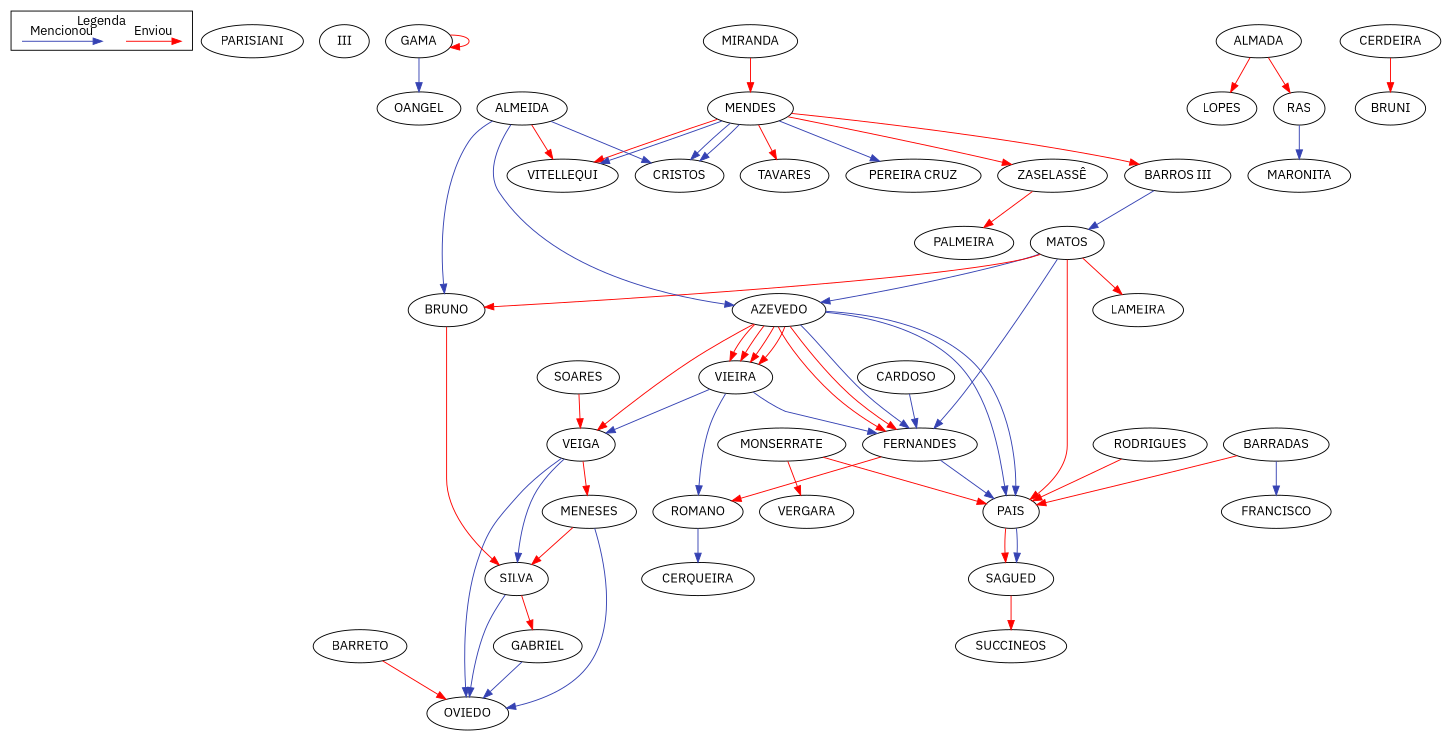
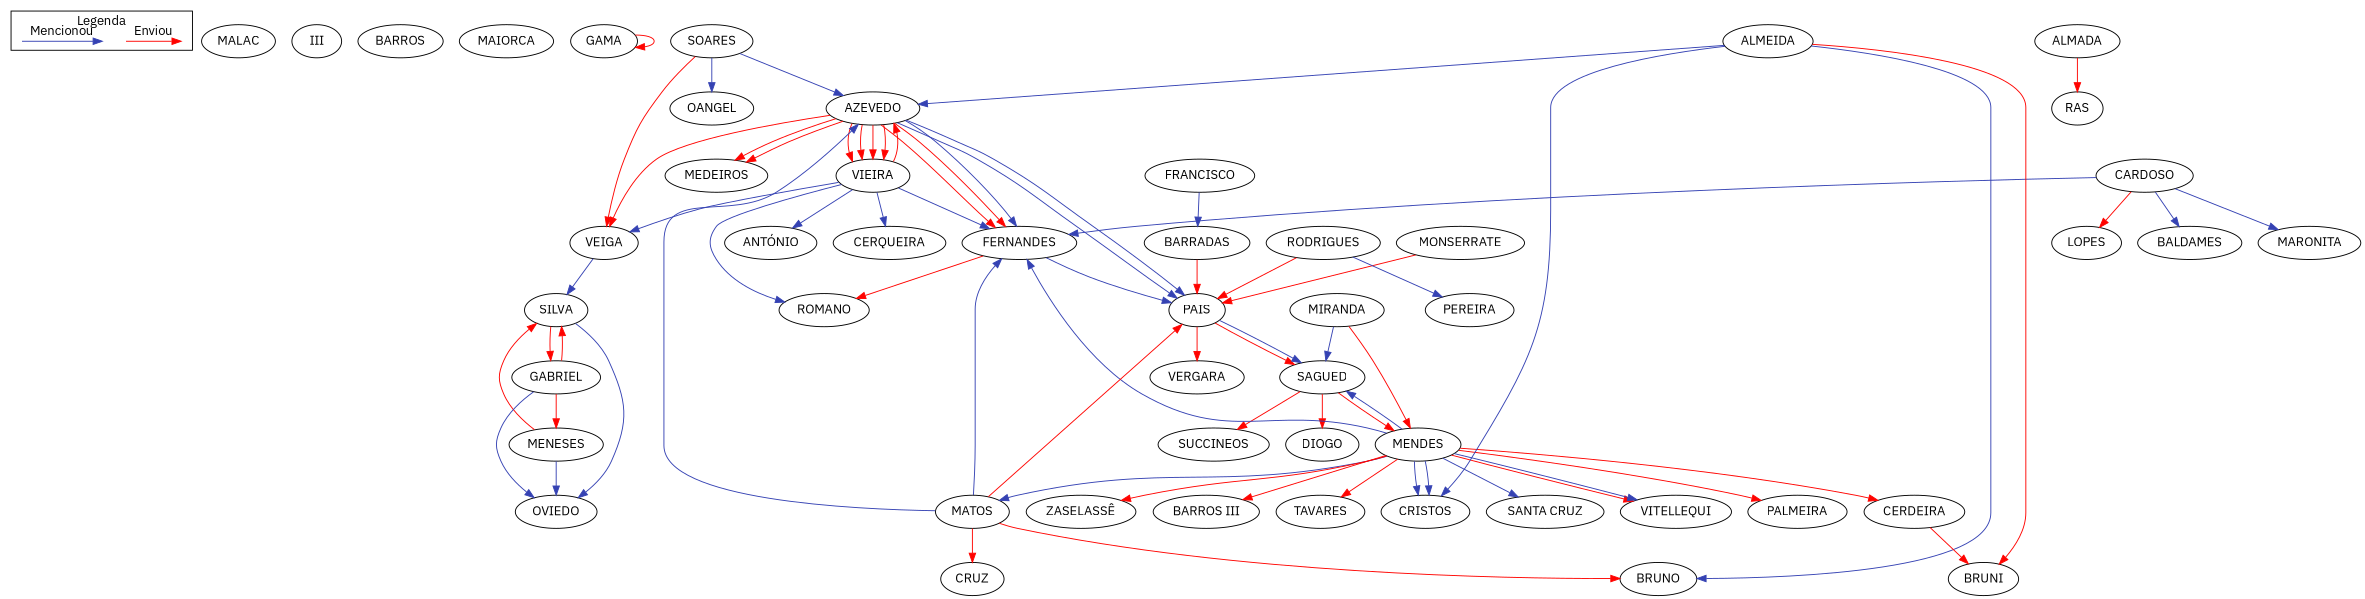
none -> (238, 41)
(252, 41) -> none
none -> (401, 41)
none -> (506, 41)
(419, 70) -> (712, 70)
(1243, 71) -> (2119, 206)
none -> (787, 73)
(540, 138) -> (2026, 219)
(1299, 138) -> (2222, 207)
none -> (898, 147)
none -> (716, 176)
(913, 176) -> (1545, 512)
(1012, 207) -> (1606, 471)
(1125, 208) -> (1198, 477)
none -> (771, 243)
none -> (2190, 243)
(1138, 310) -> (972, 579)
none -> (1470, 310)
none -> (1331, 339)
none -> (1362, 410)
none -> (1179, 411)
none -> (1379, 412)
none -> (1322, 445)
(447, 450) -> (562, 348)
none -> (1665, 467)
(585, 474) -> (556, 406)
(793, 474) -> (1197, 339)
(1276, 474) -> (1199, 205)
(698, 541) -> (880, 205)
(479, 557) -> none
(360, 646) -> none
